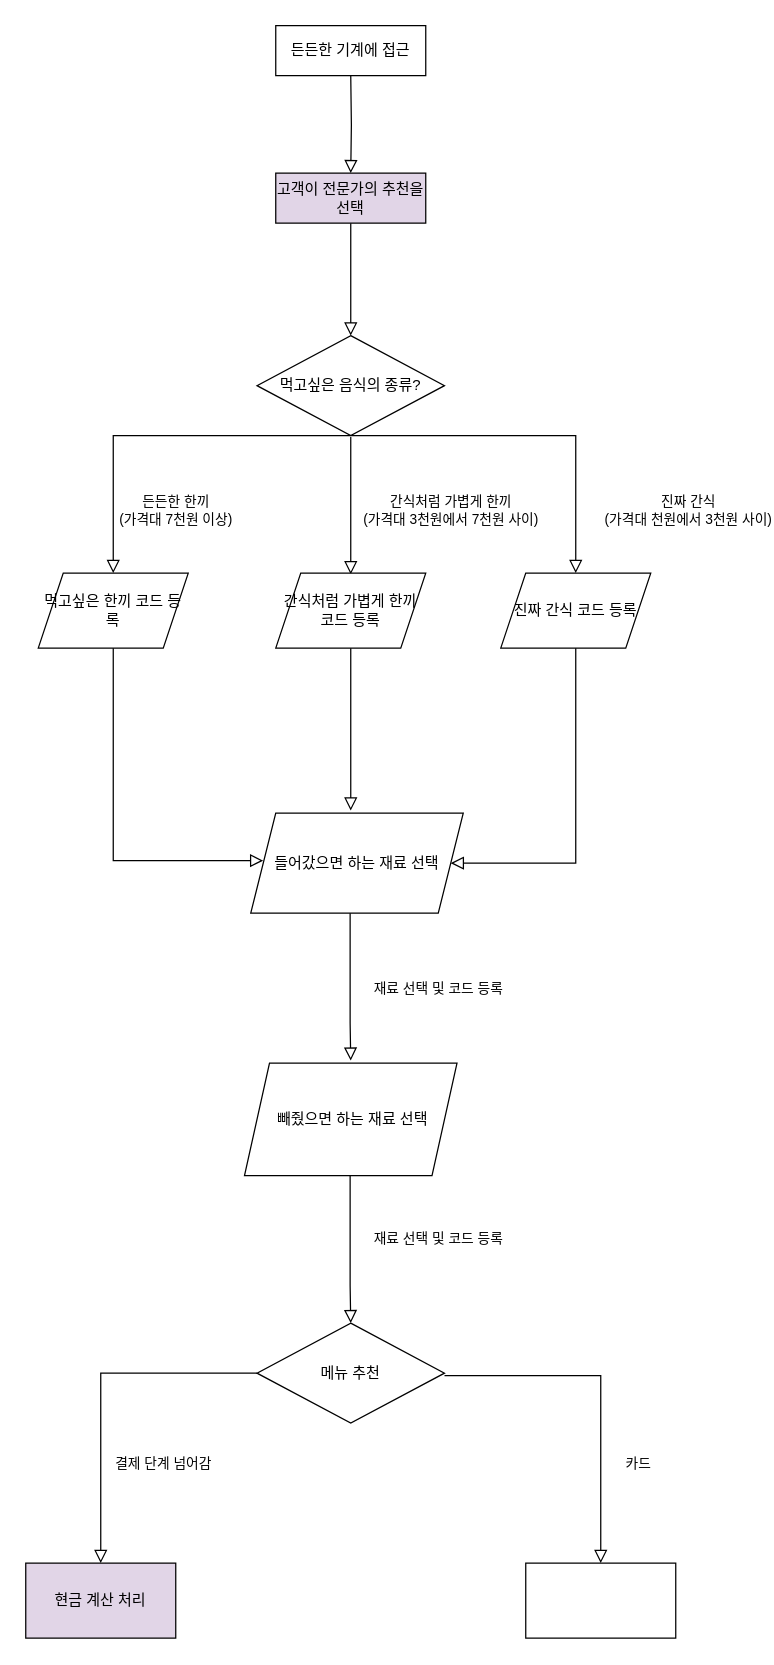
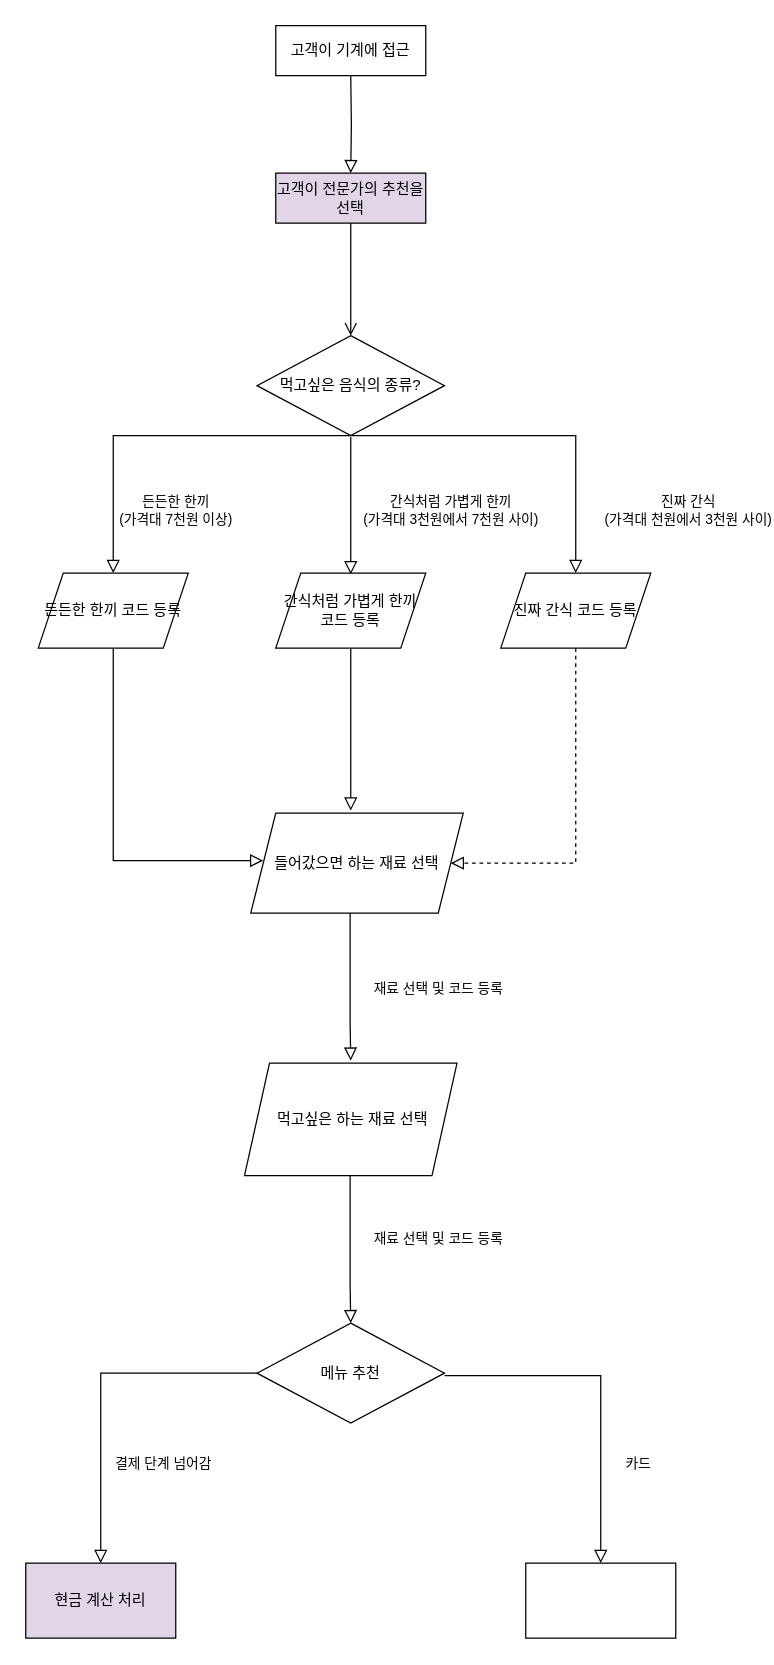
(351, 51) -> (351, 51)
(351, 321) -> (351, 326)
(113, 611) -> (113, 611)
(576, 811) -> (576, 811)
(351, 1119) -> (351, 1119)
